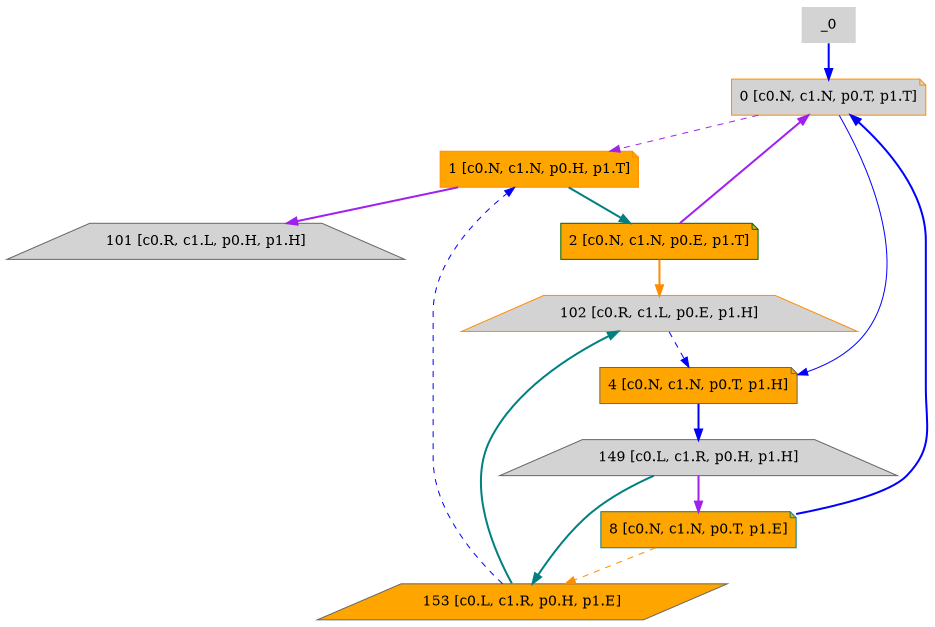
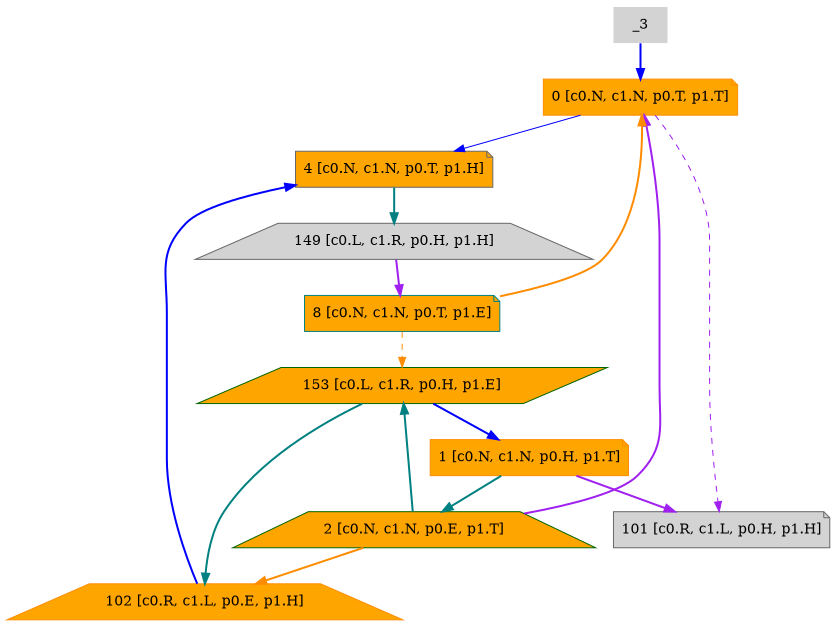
(829, 25) -> (641, 25)
(829, 97) -> (641, 97)
(689, 132) -> (710, 302)
(206, 241) -> (722, 530)
(659, 241) -> (414, 530)
(659, 313) -> (205, 602)
(677, 345) -> (167, 349)
(926, 350) -> (613, 247)
(433, 387) -> (461, 419)
(699, 417) -> (394, 200)
(588, 516) -> (409, 463)
(522, 602) -> (402, 386)
